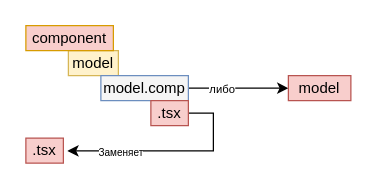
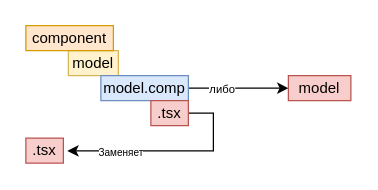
(69, 38) -> (69, 38)
(144, 88) -> (144, 88)
